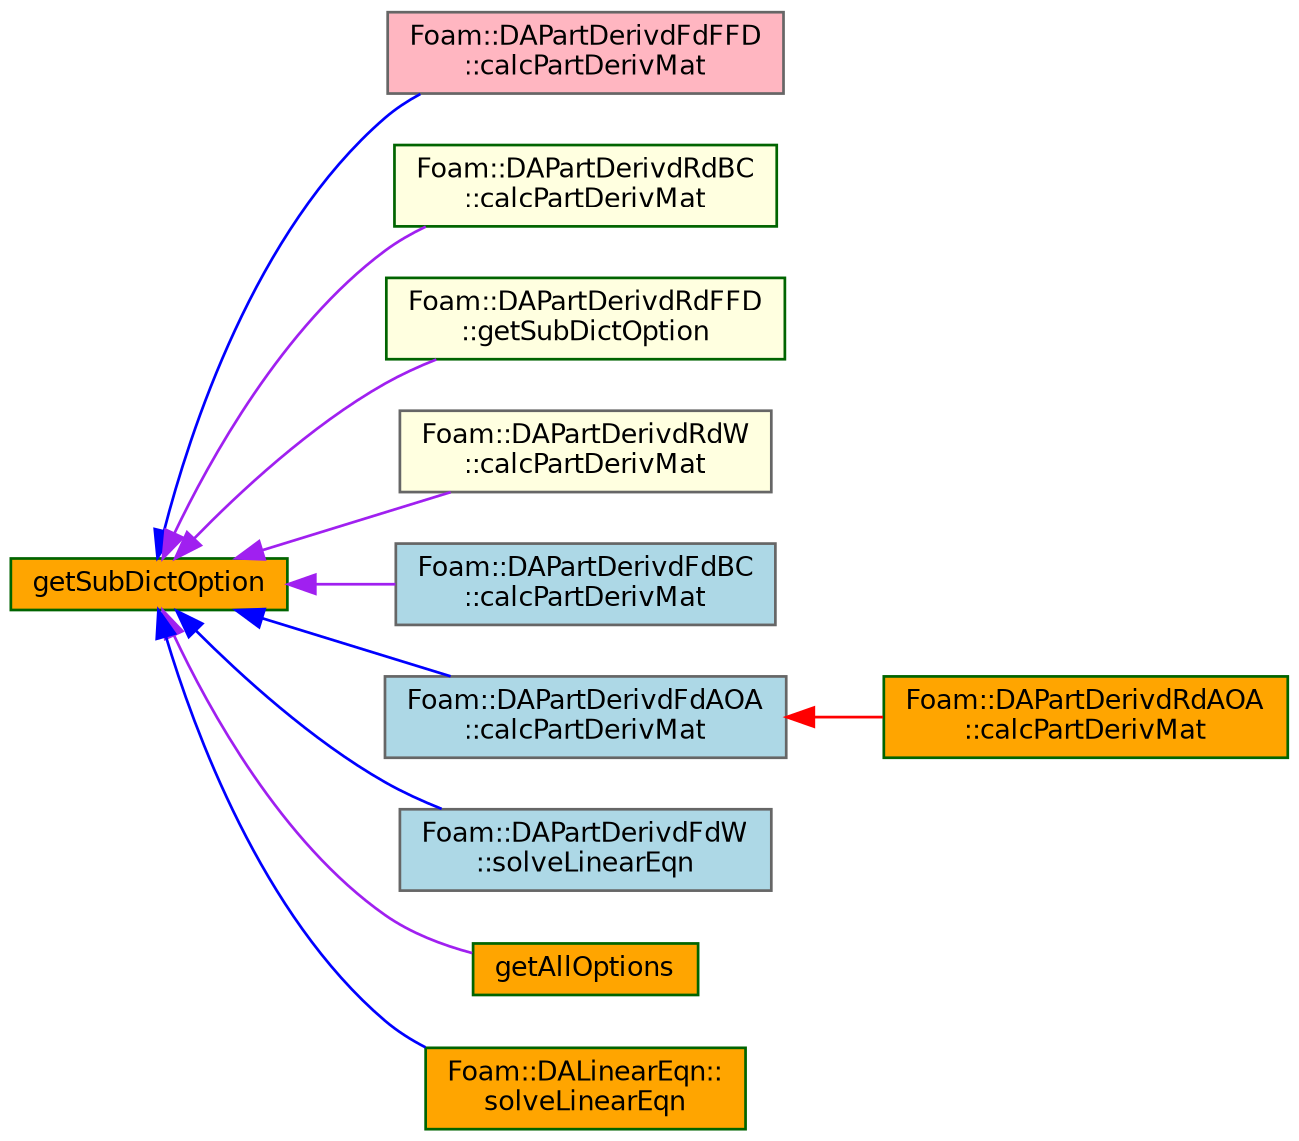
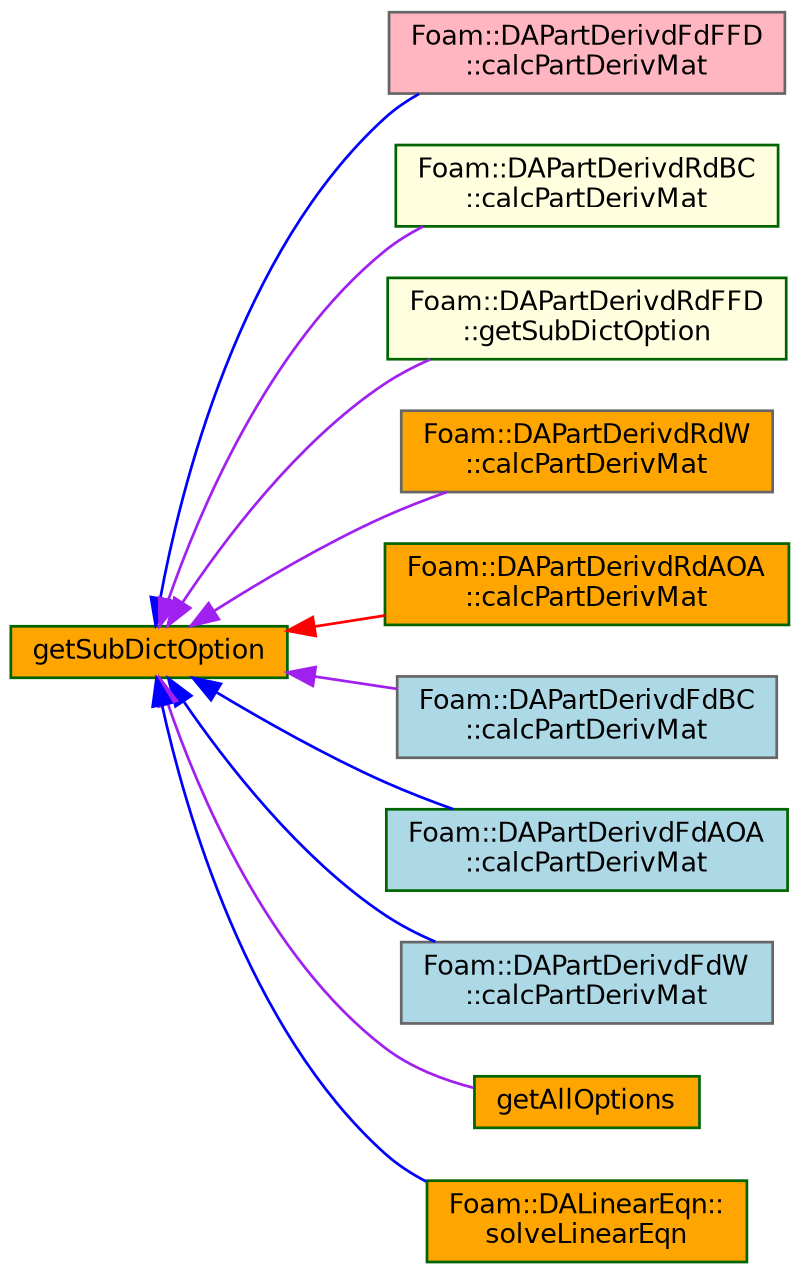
(586, 451) -> (587, 451)
(586, 717) -> (587, 850)
(849, 717) -> (350, 621)
(586, 850) -> (587, 983)
